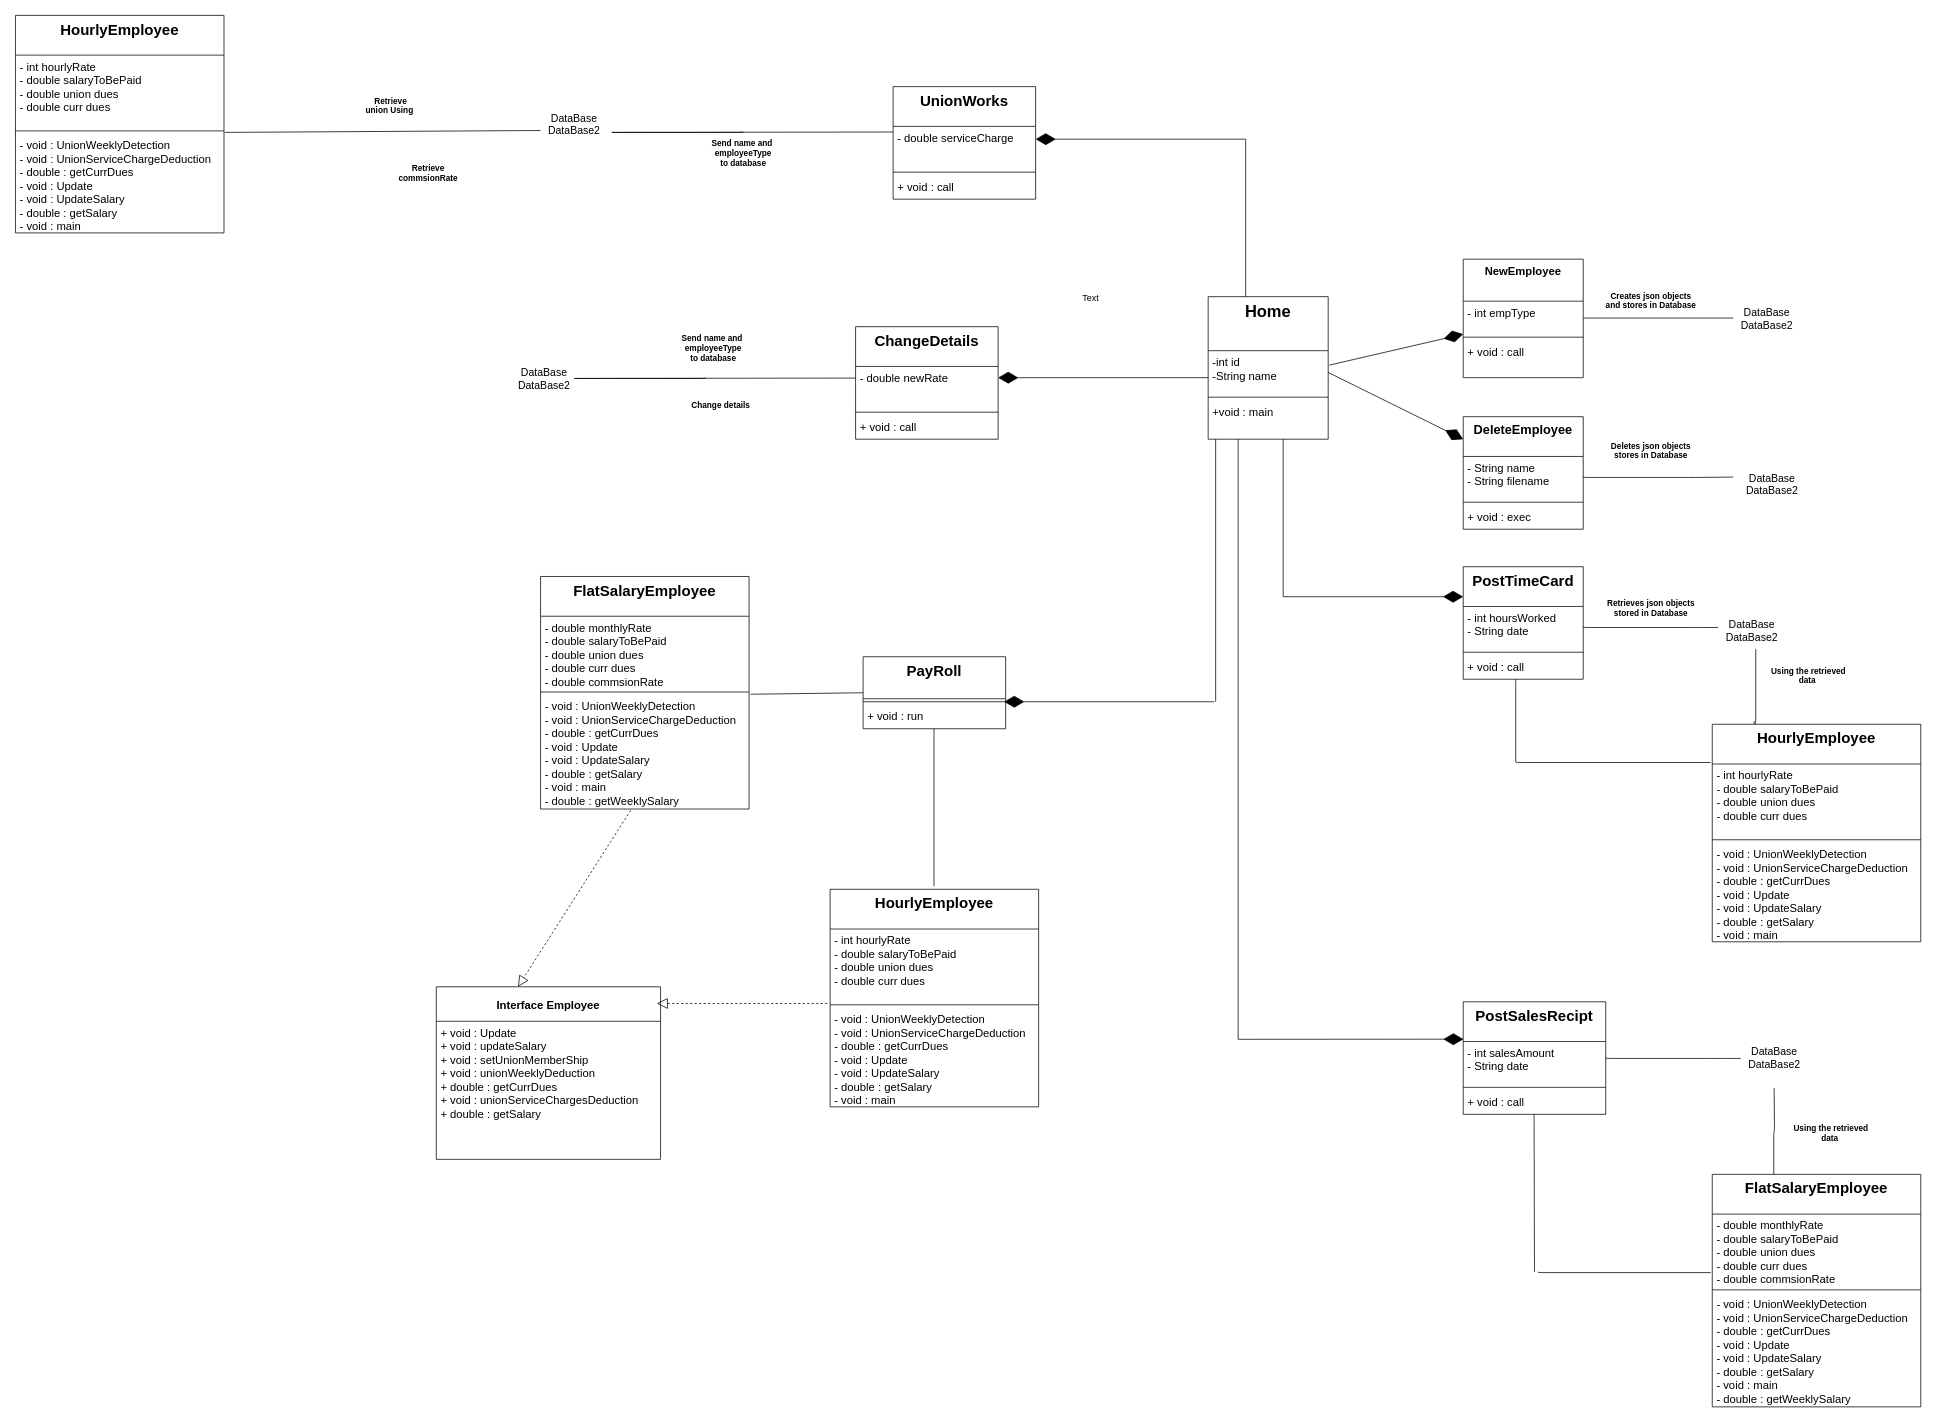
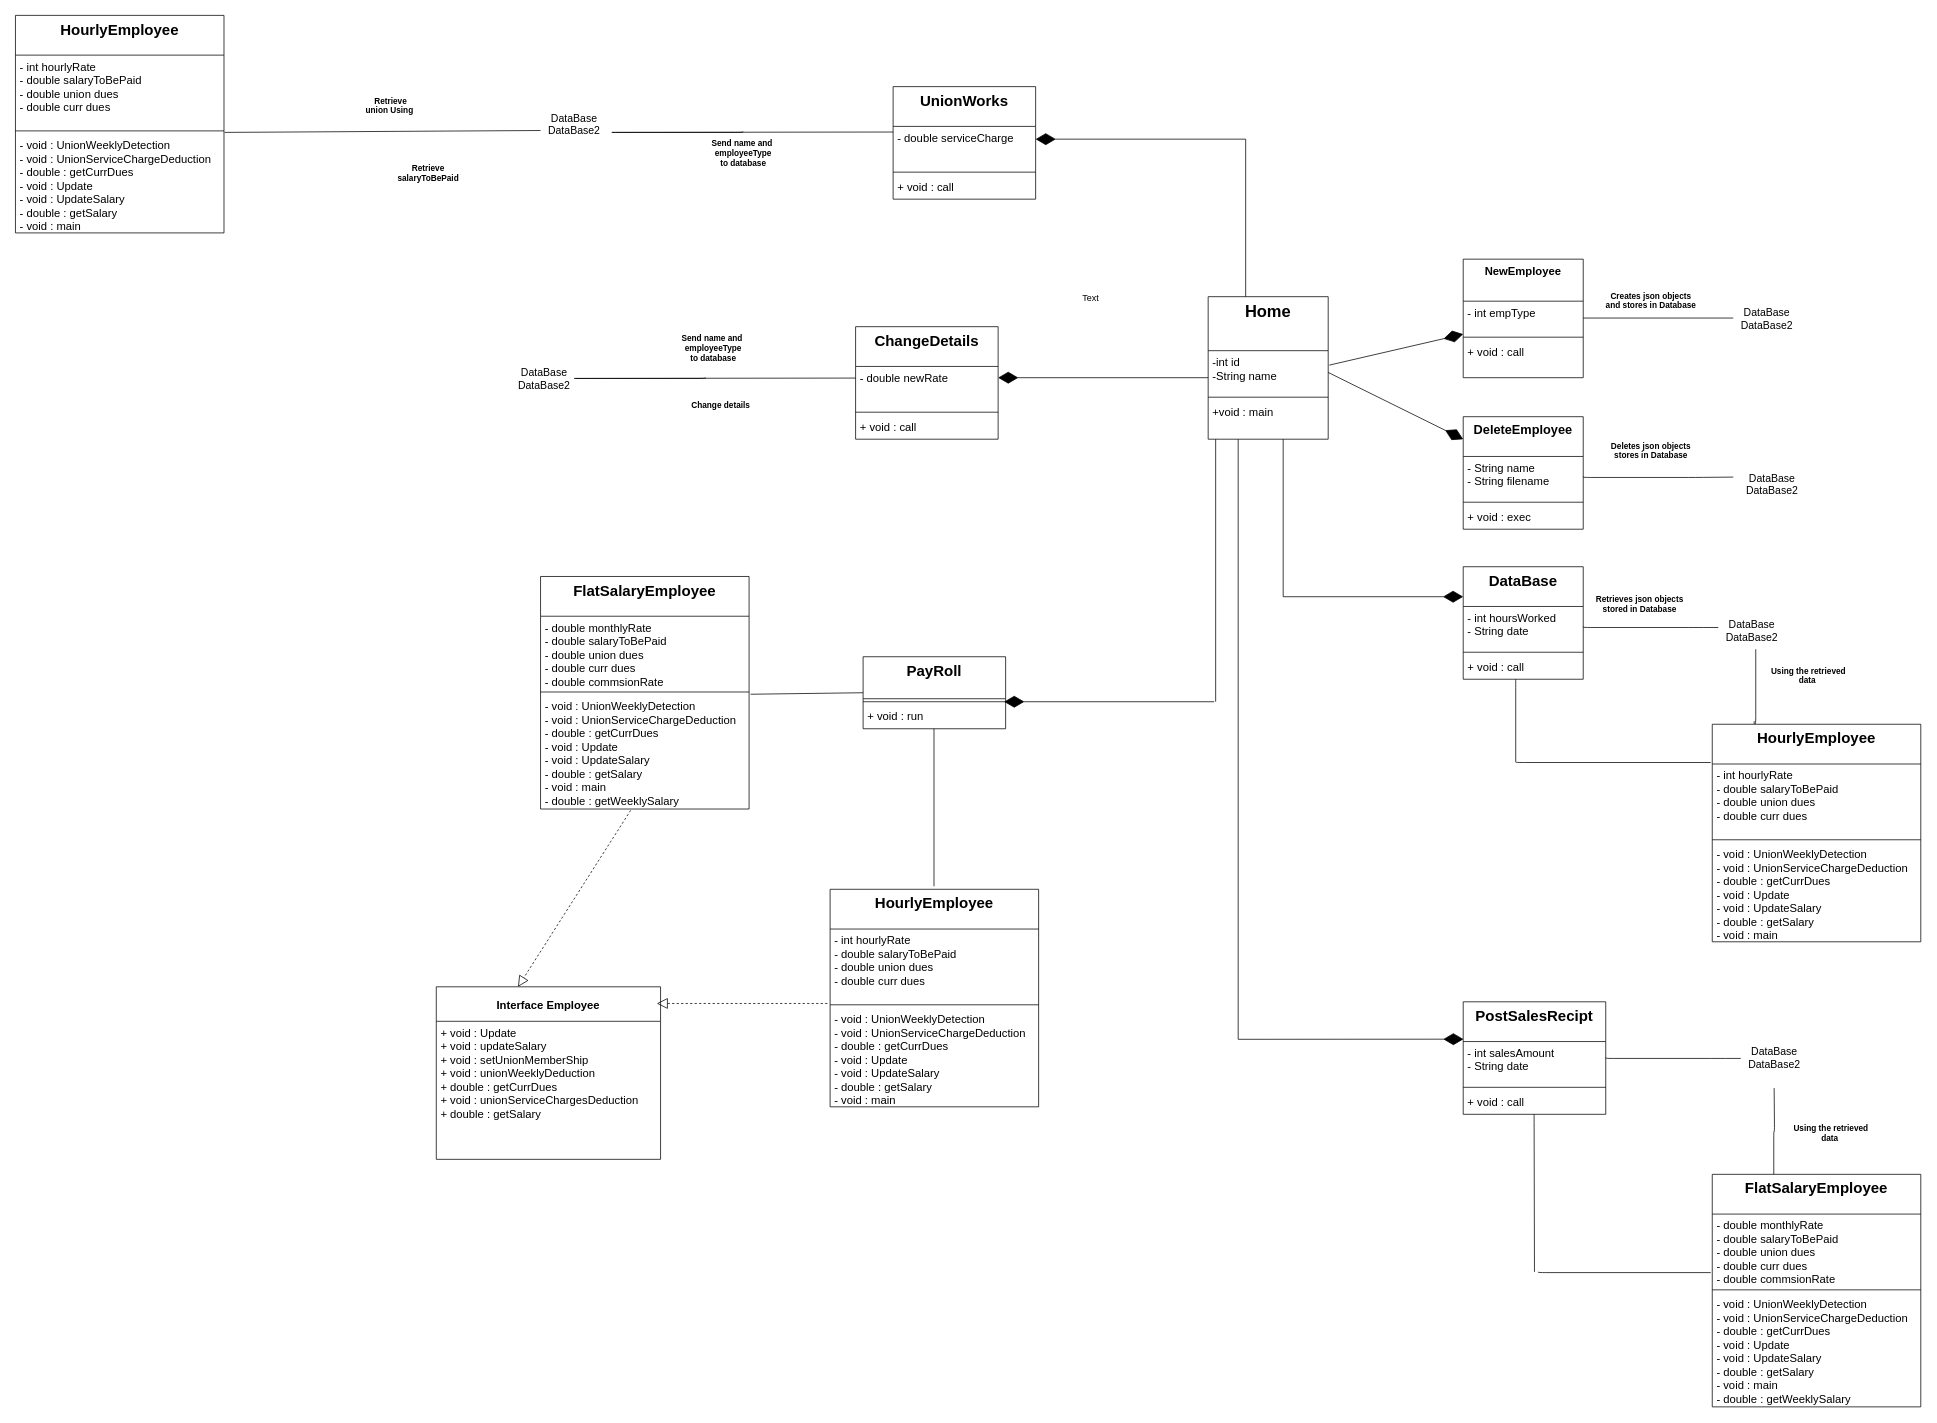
(428, 168) -> (428, 168)
(1523, 581) -> (1523, 581)
(1651, 608) -> (1640, 604)
